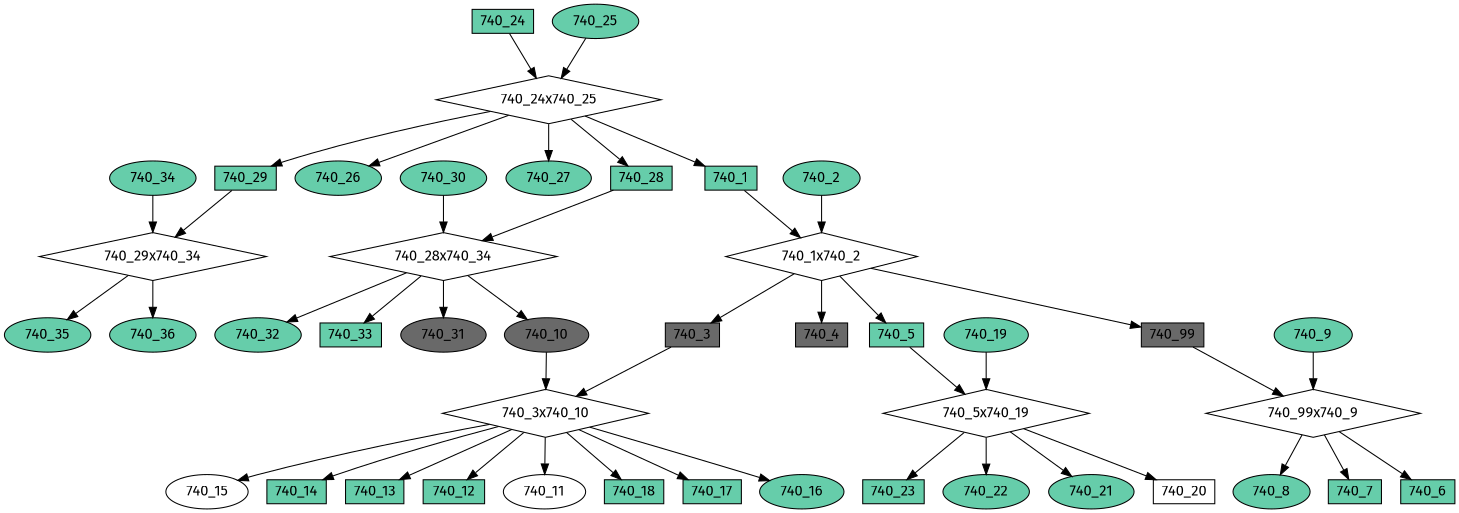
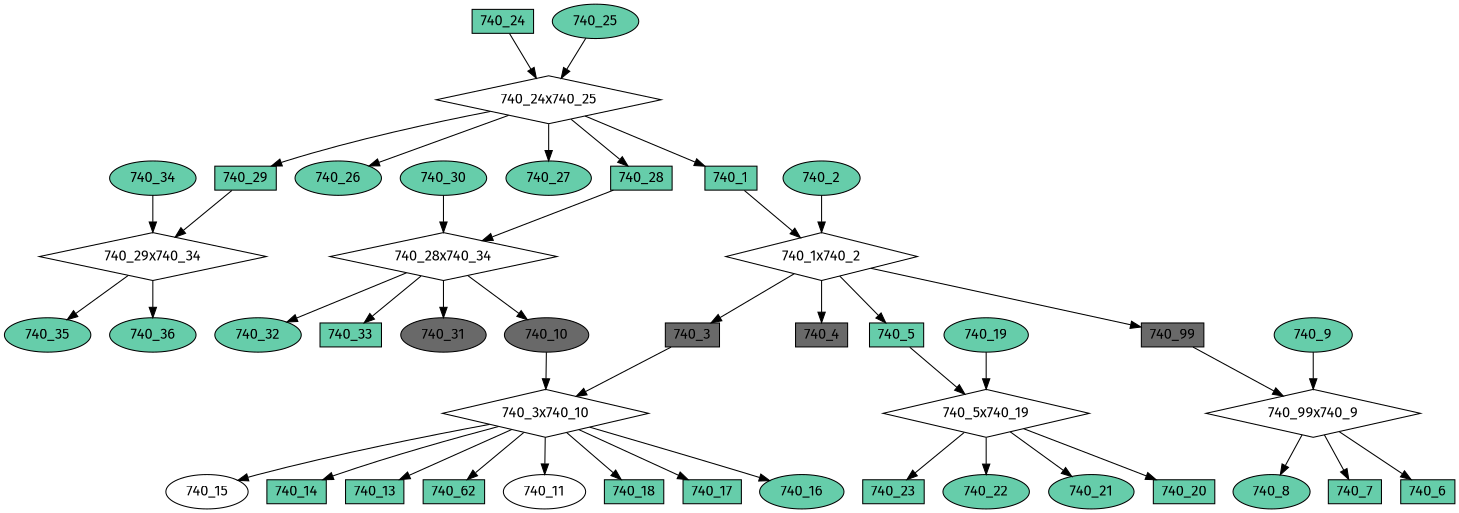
(454, 492) -> (454, 492)
(1184, 492) -> (1184, 492)
